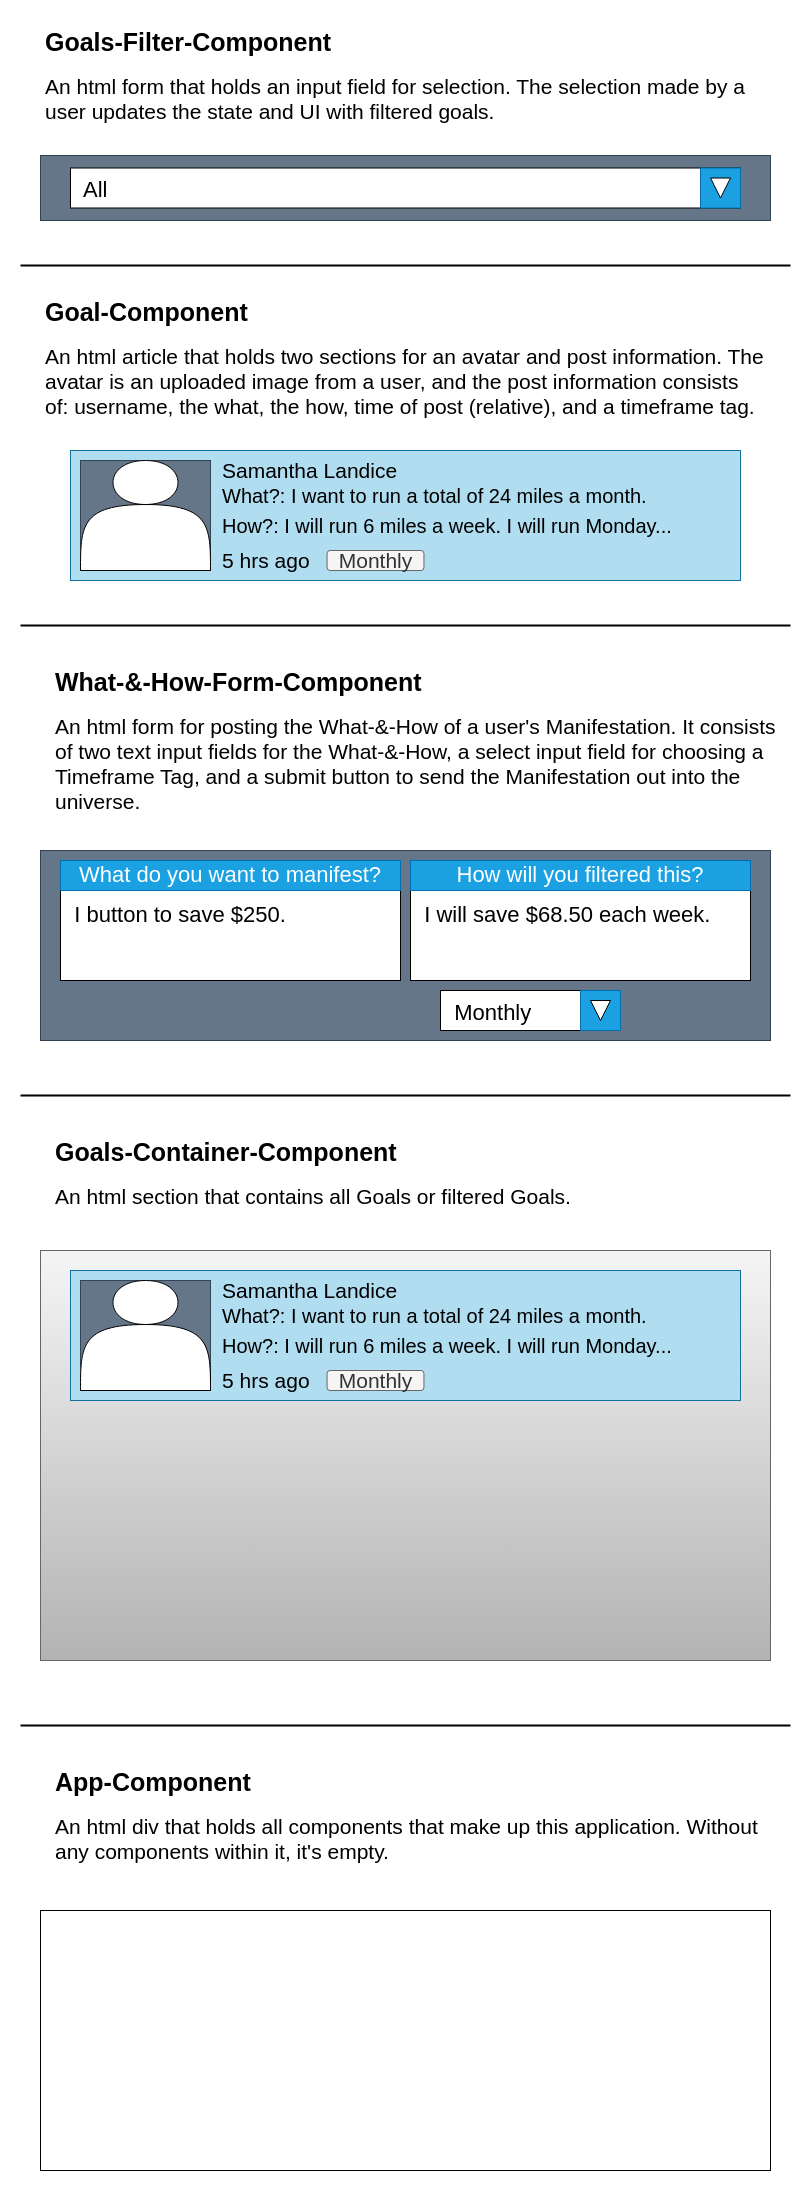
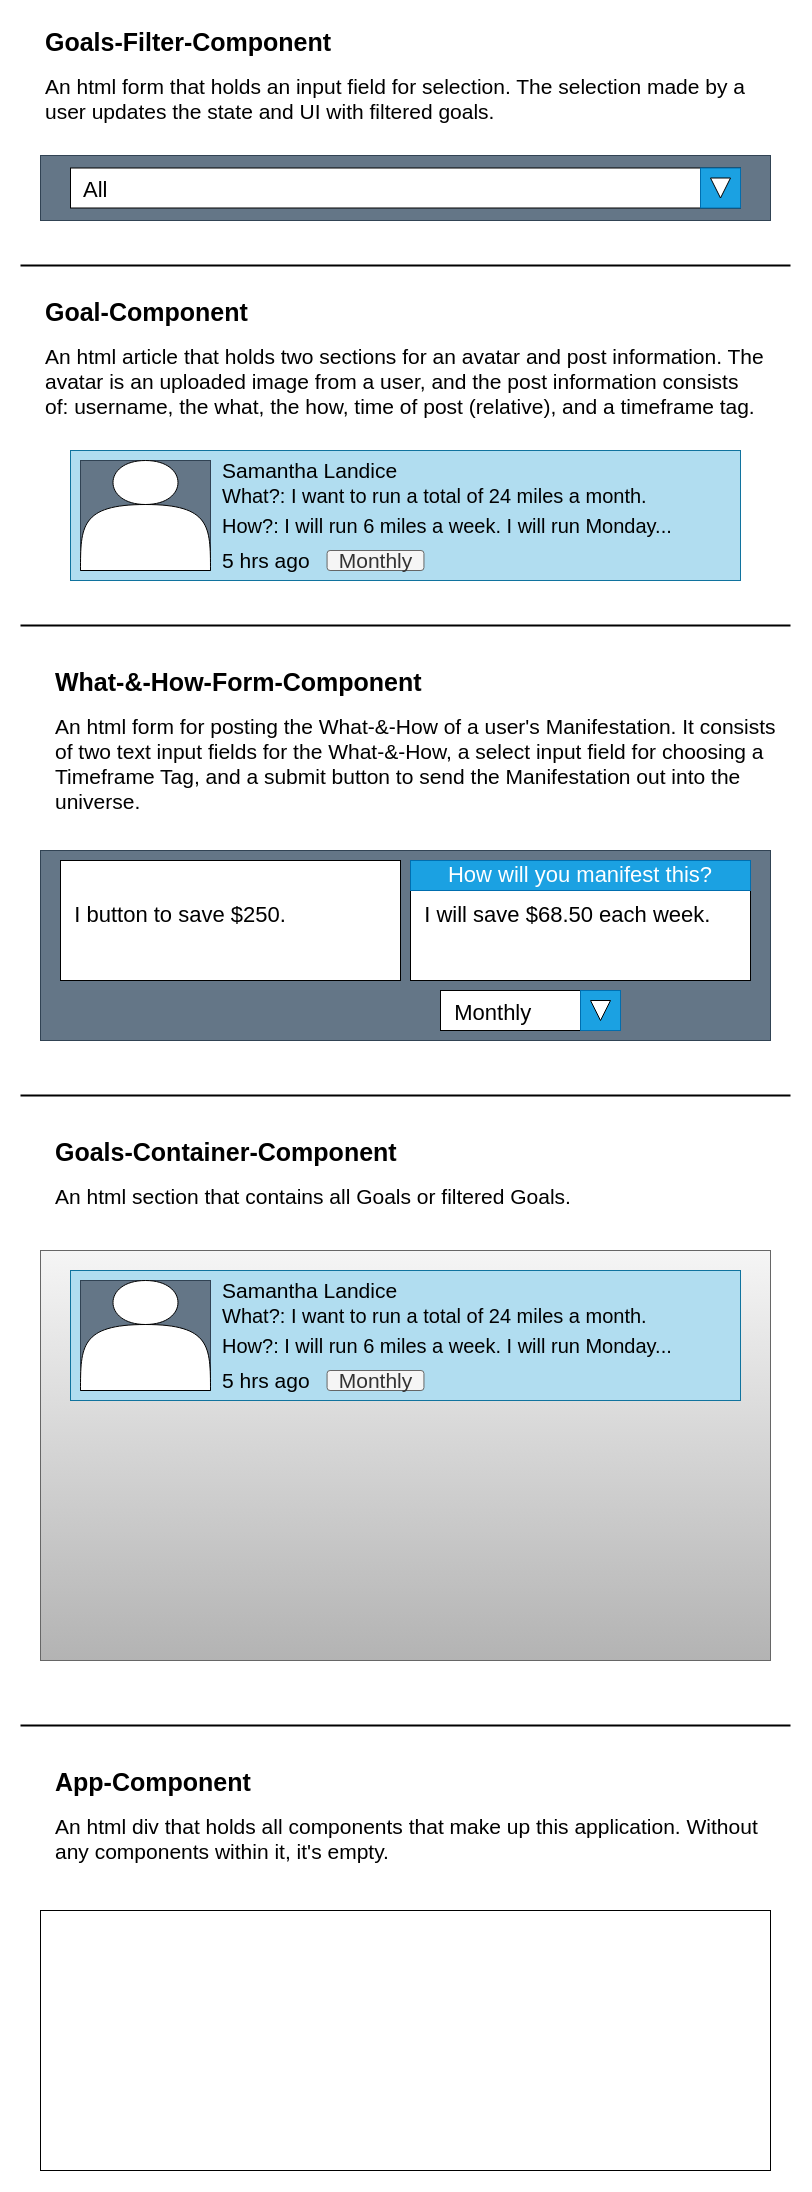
(231, 876) -> none
(581, 876) -> (581, 876)
